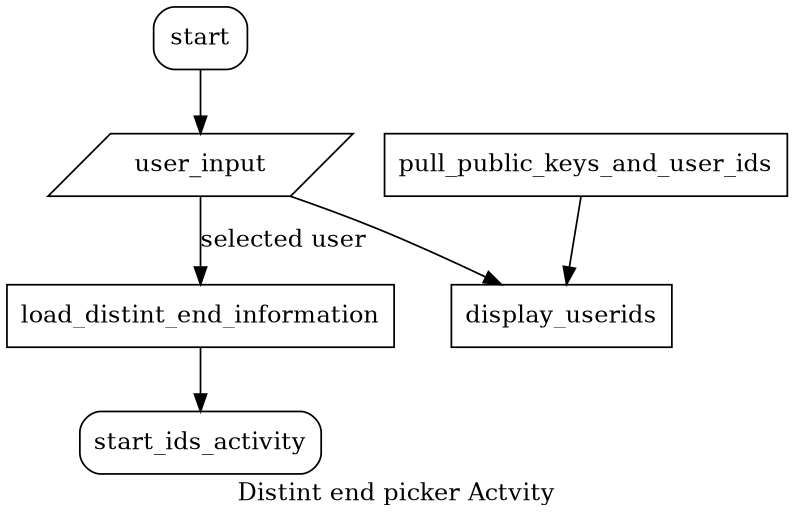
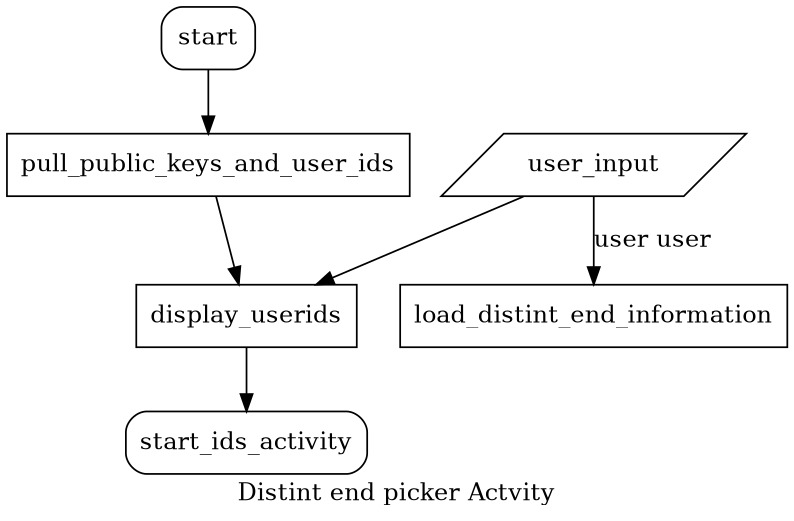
(201, 93) -> (208, 93)
(284, 240) -> (653, 240)
(201, 371) -> (247, 371)
